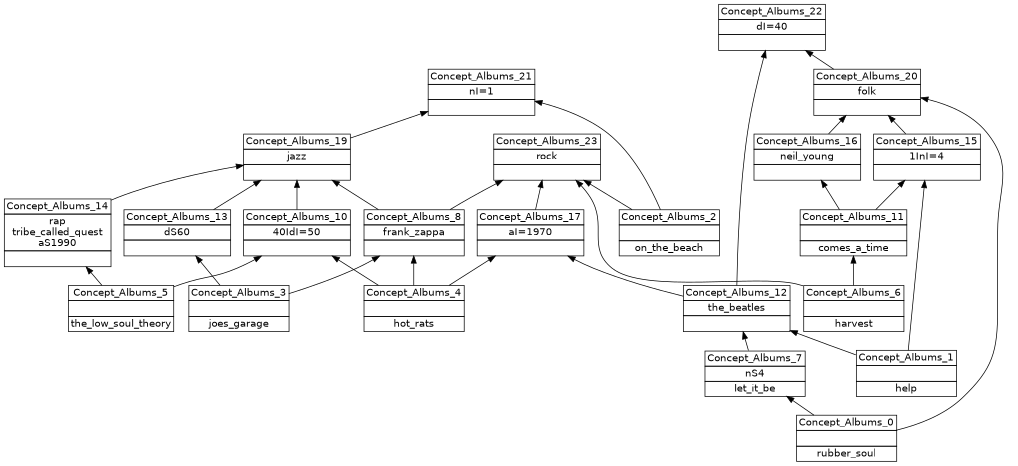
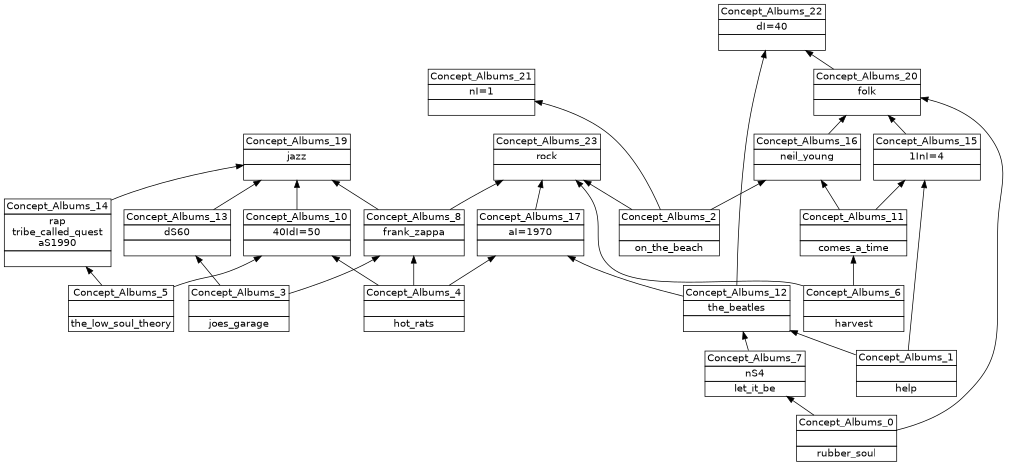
(386, 126) -> none
none -> (735, 197)
